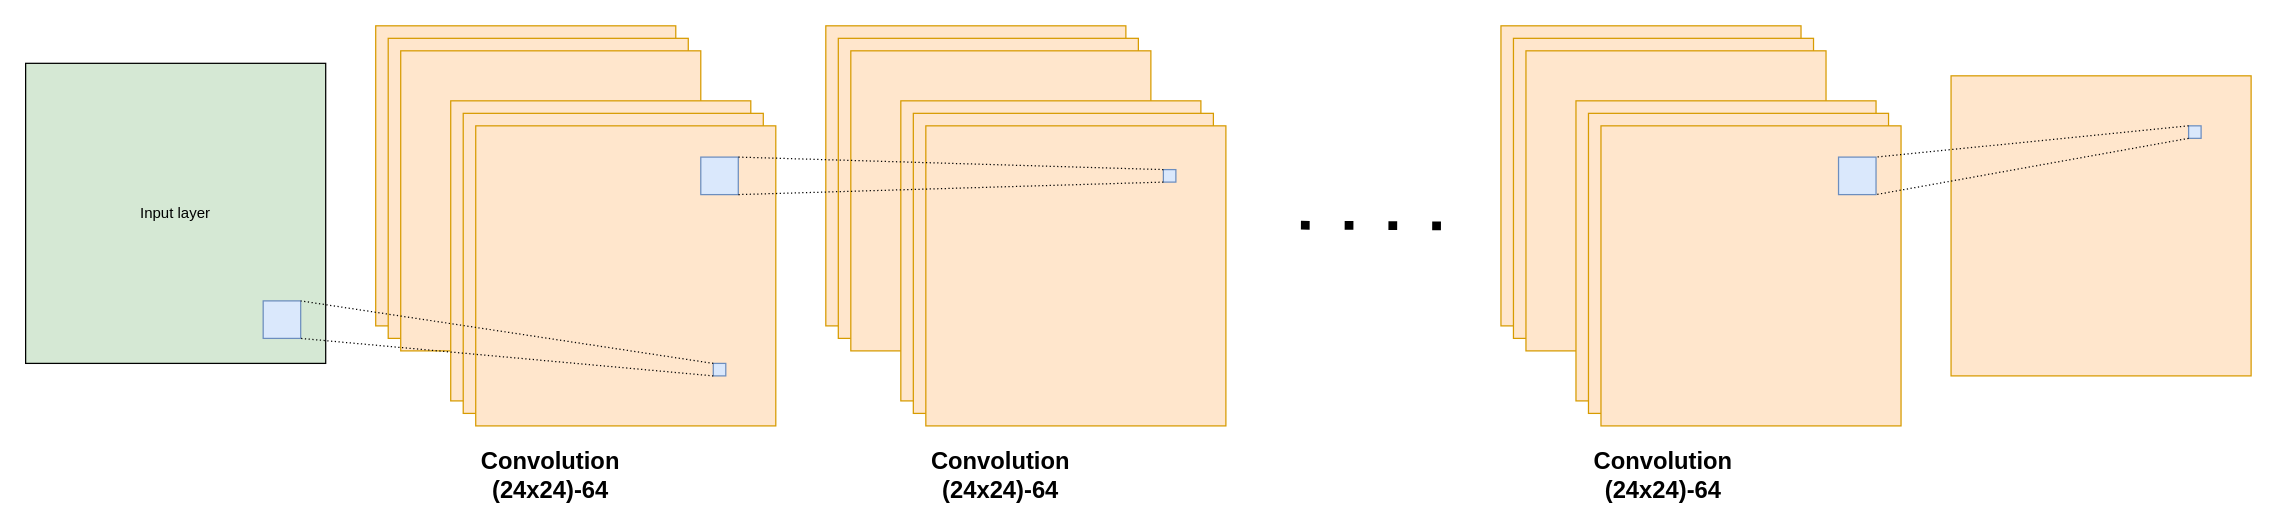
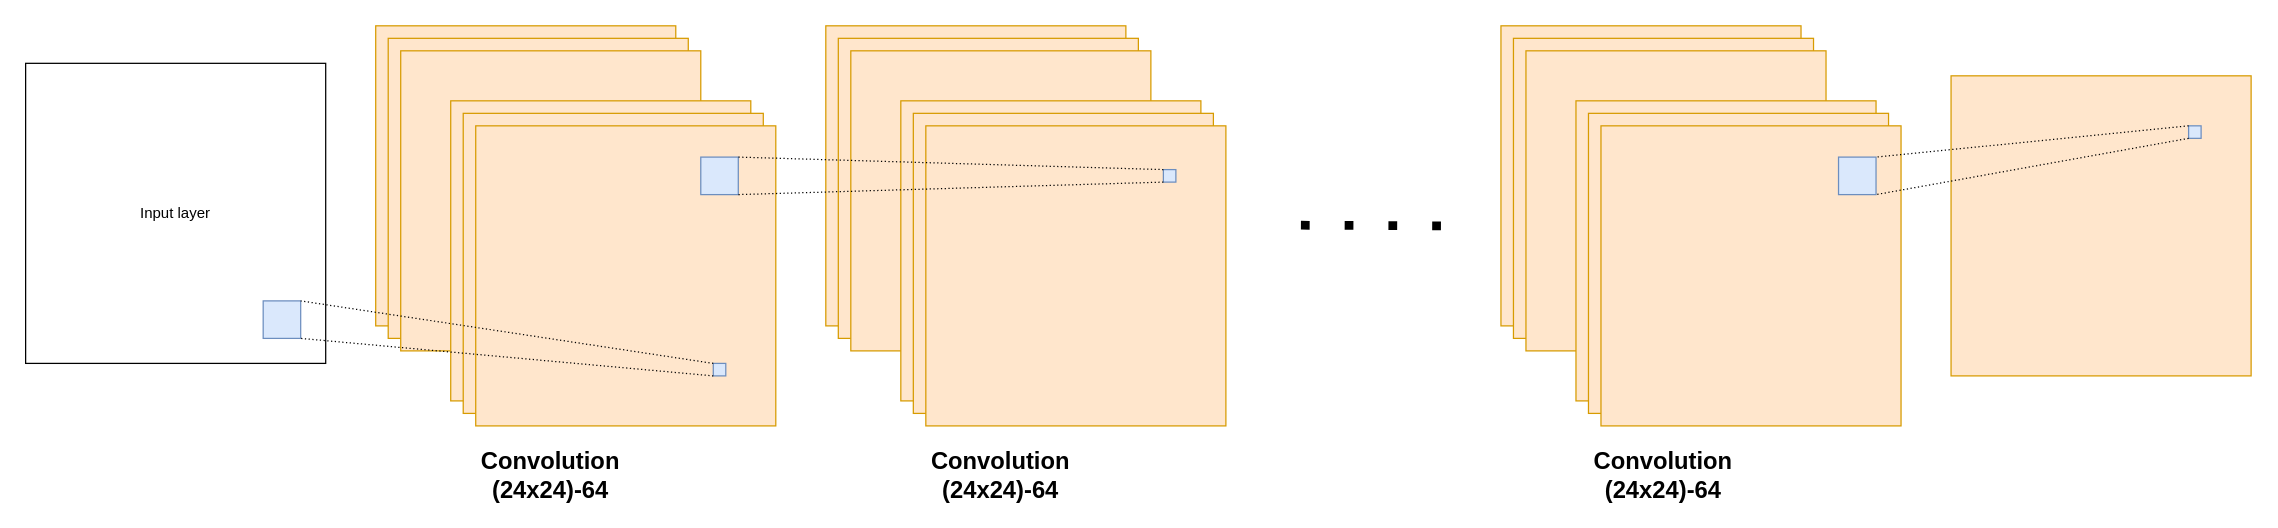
(176, 213) -> (176, 213)
